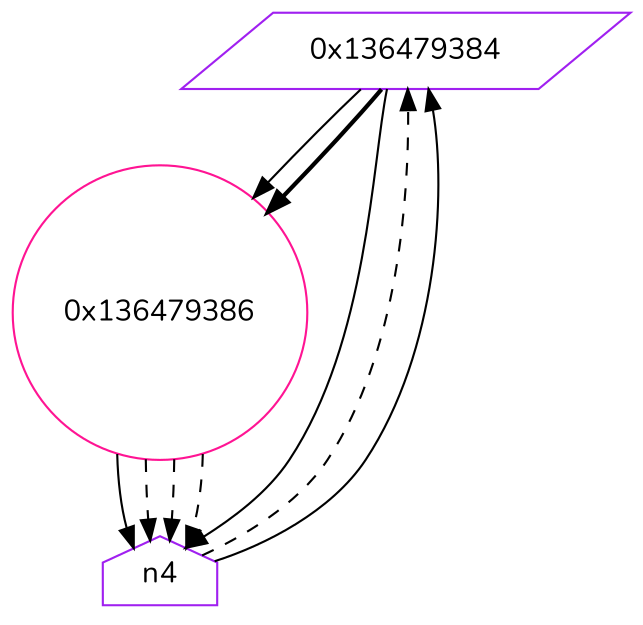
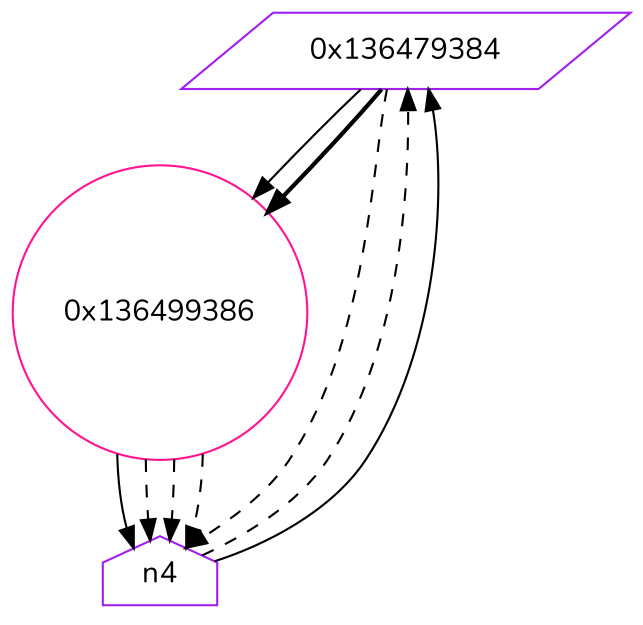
(160, 313) -> (160, 313)
(343, 336) -> (343, 336)
